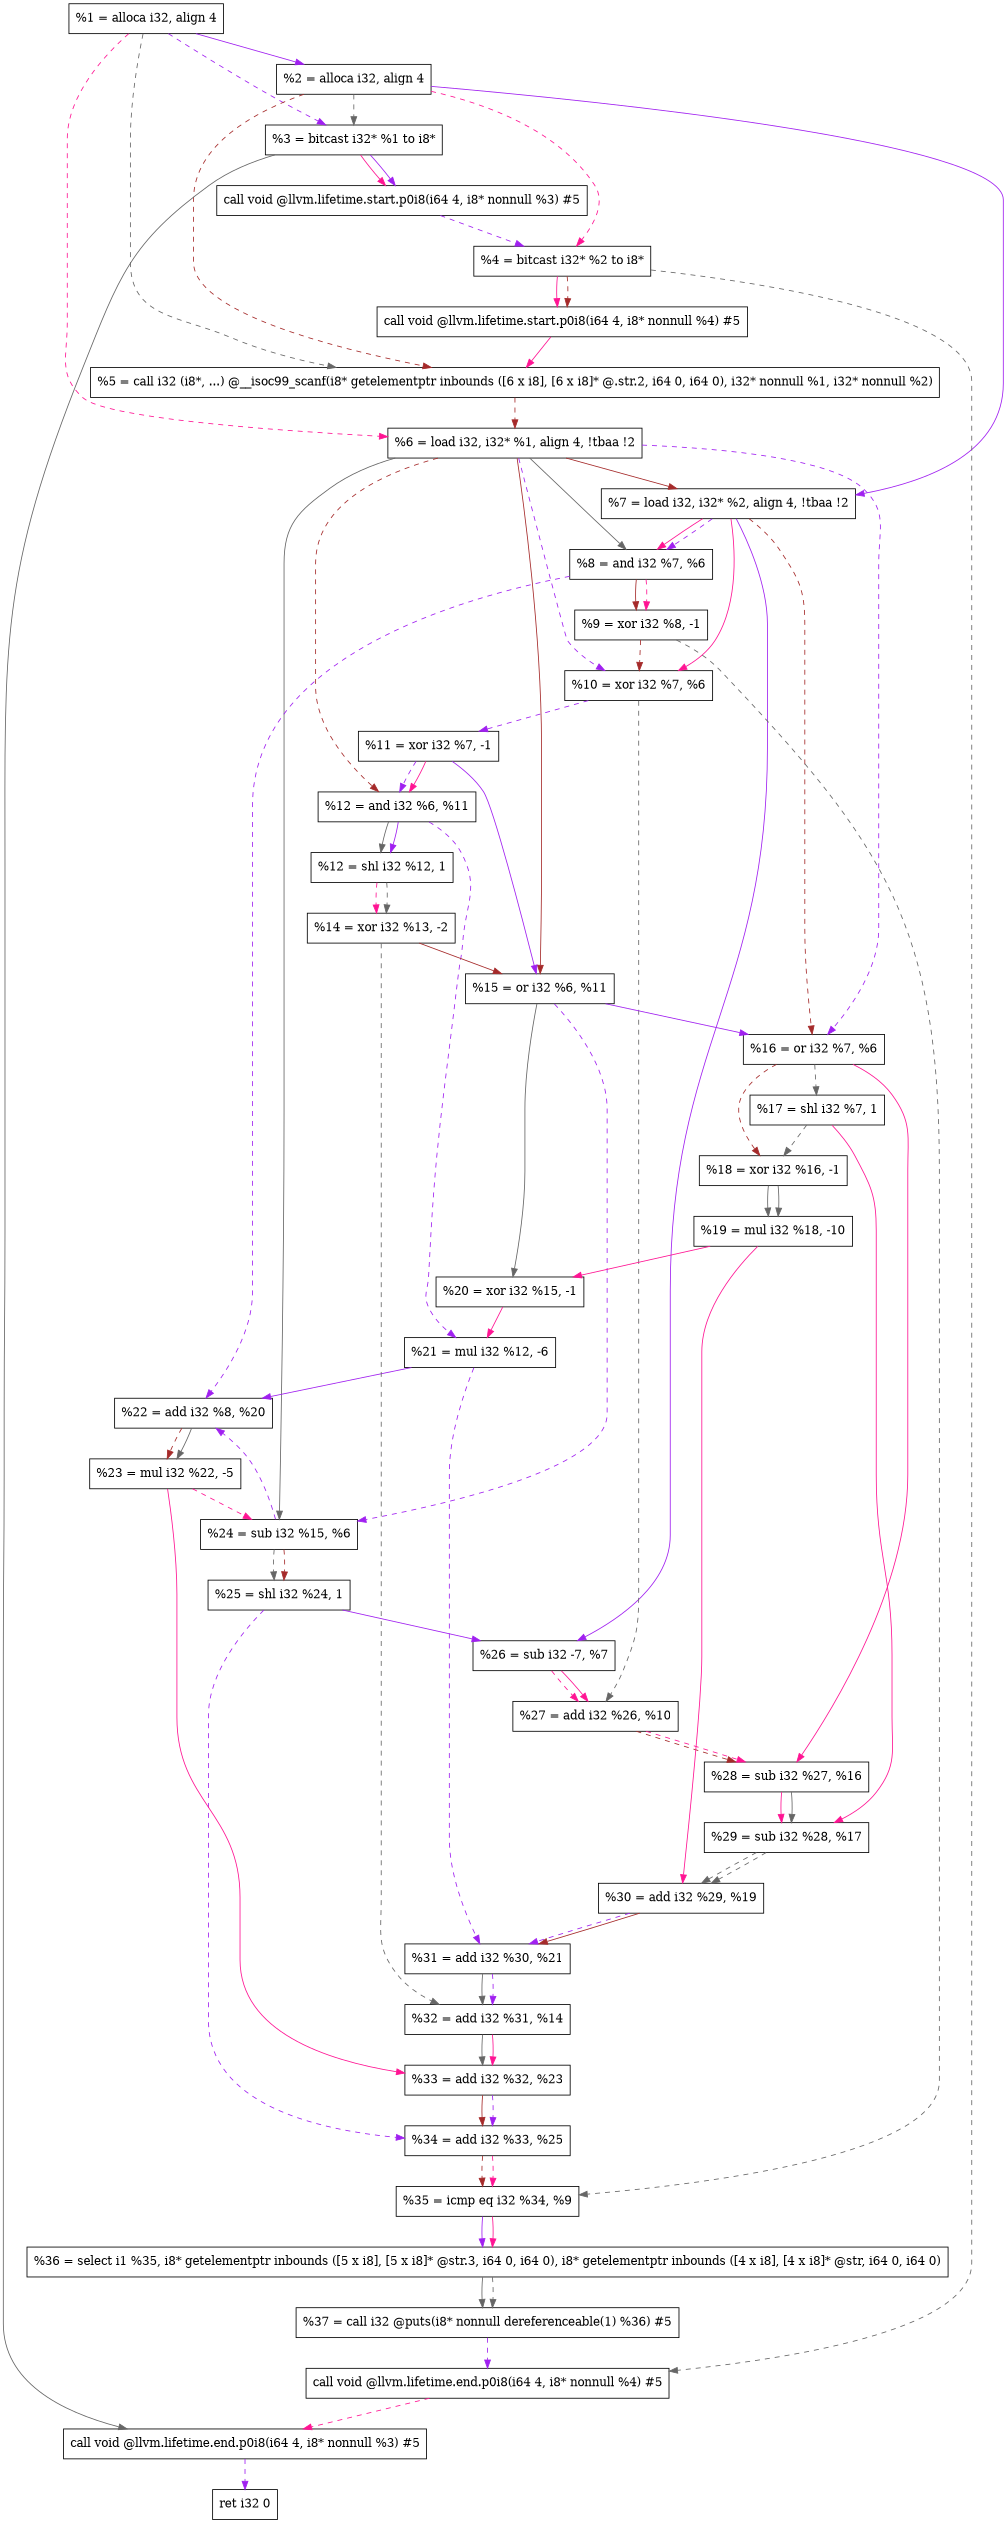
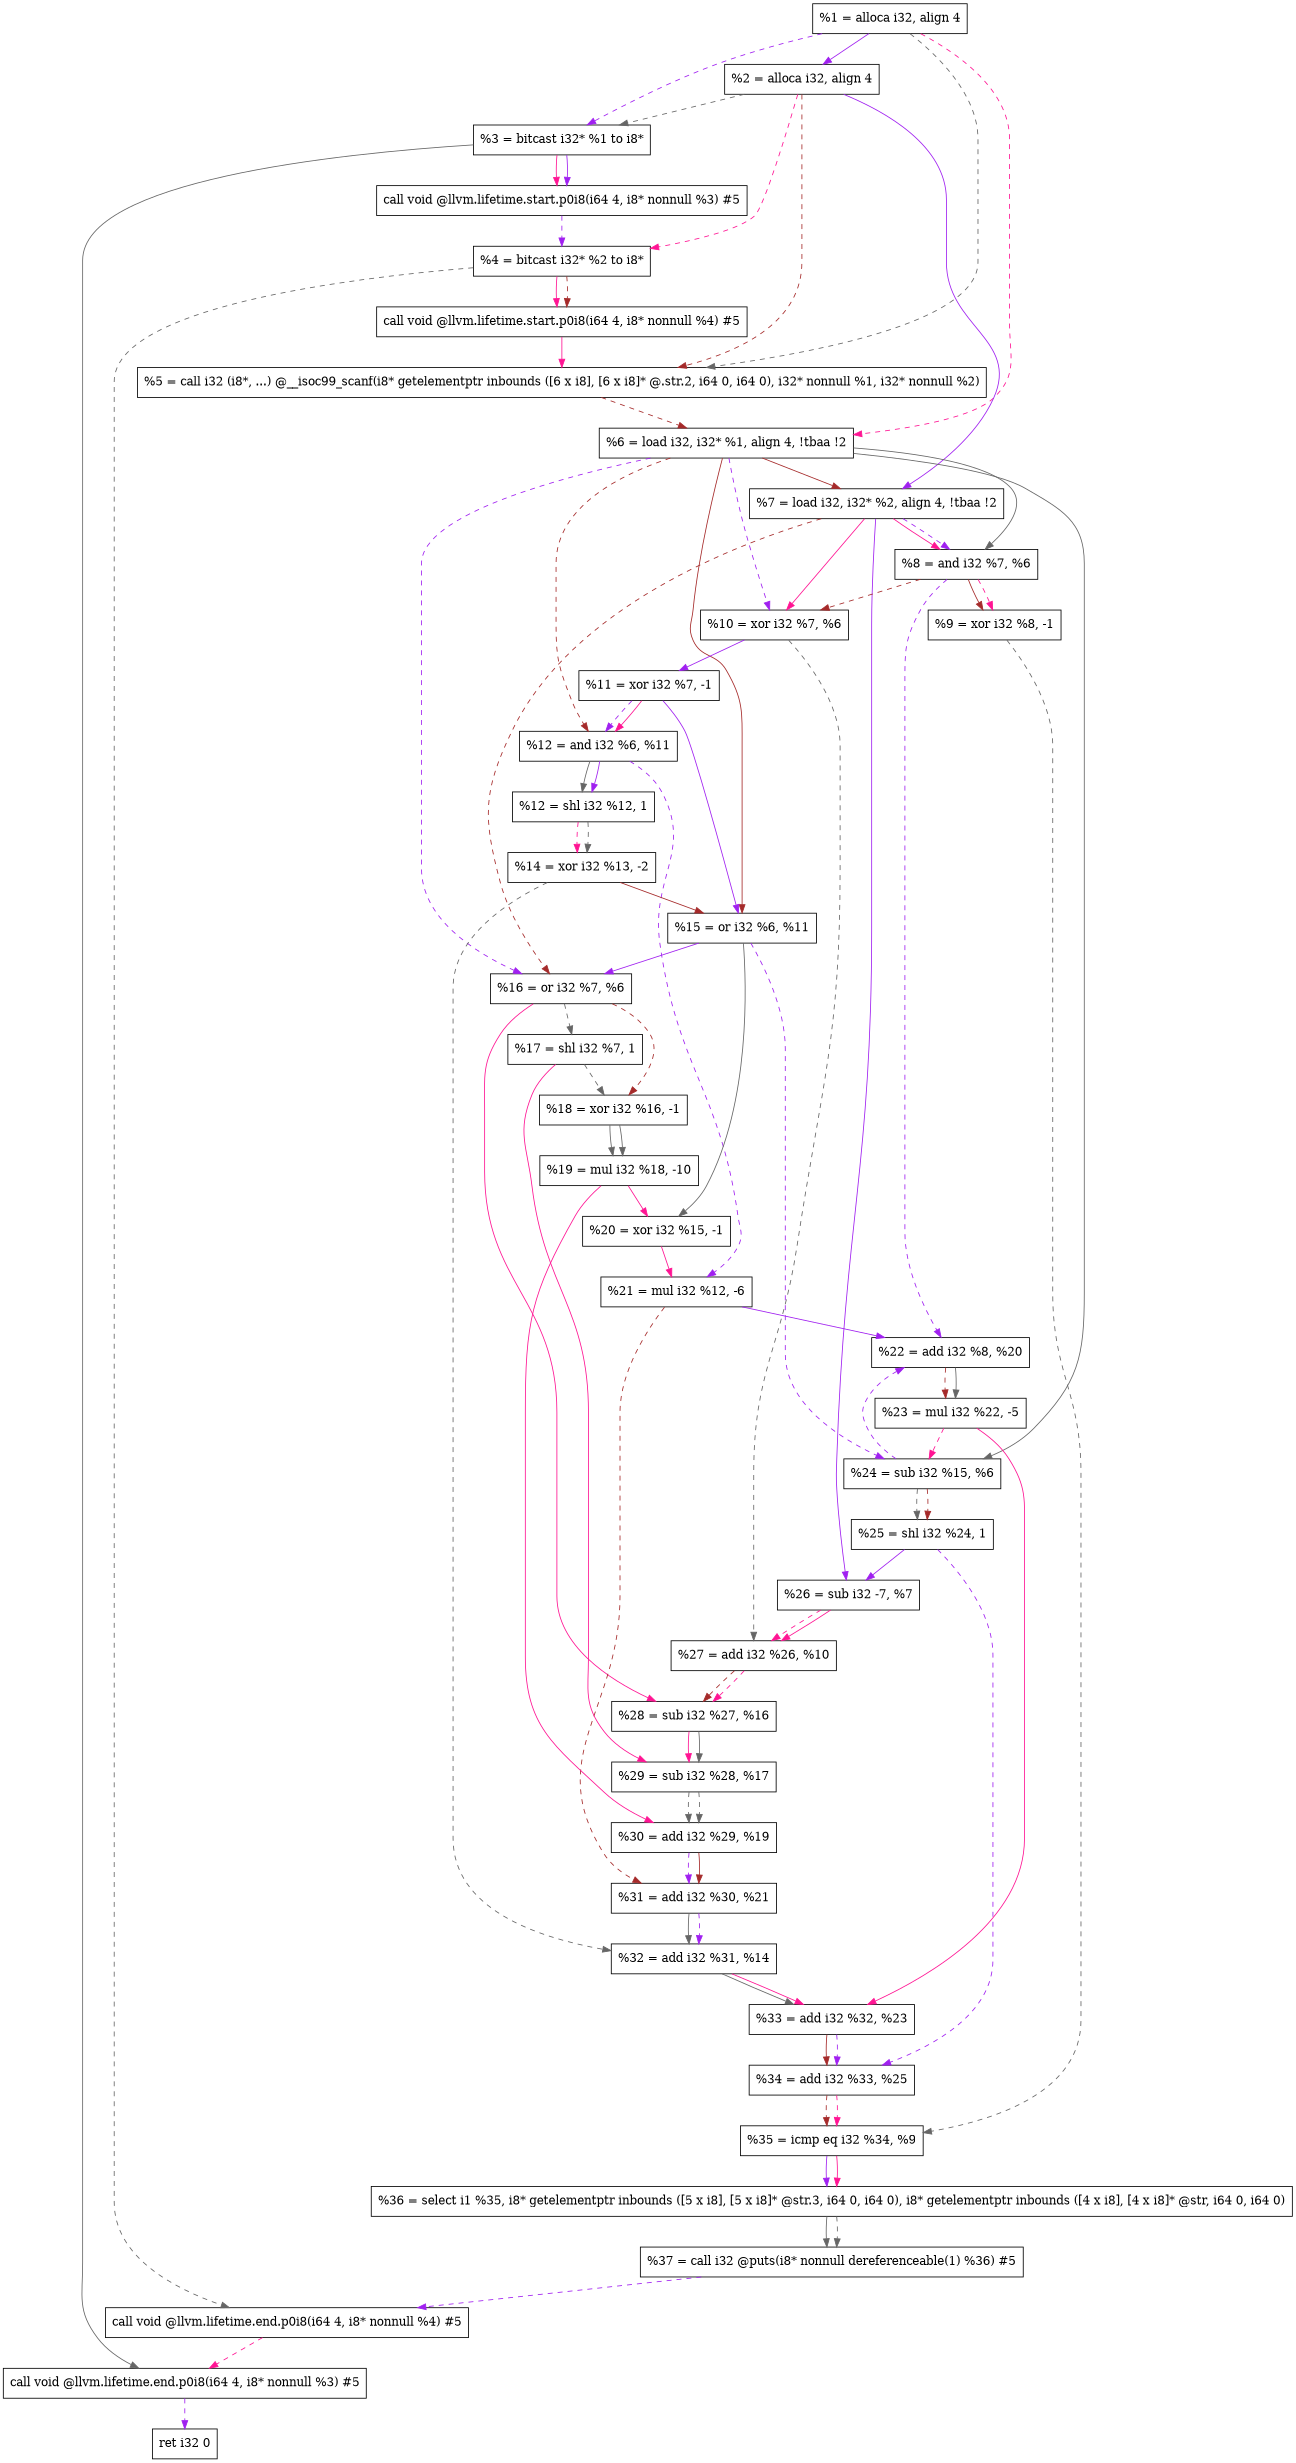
(640, 651) -> (879, 592)
(535, 715) -> (716, 653)
(449, 1652) -> (620, 1600)
